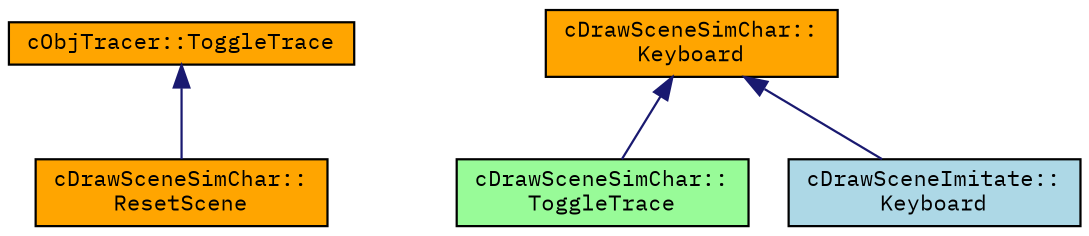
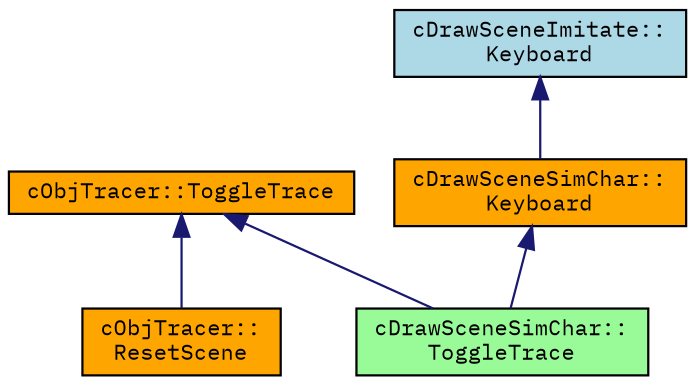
(823, 124) -> (540, 130)
(182, 193) -> (182, 342)
none -> (339, 266)
